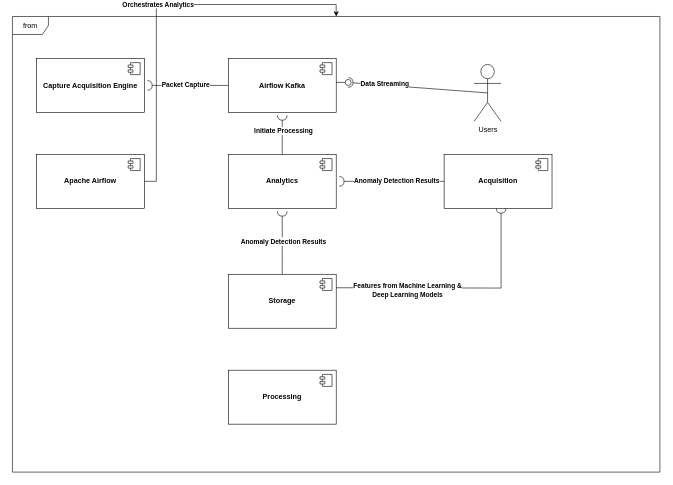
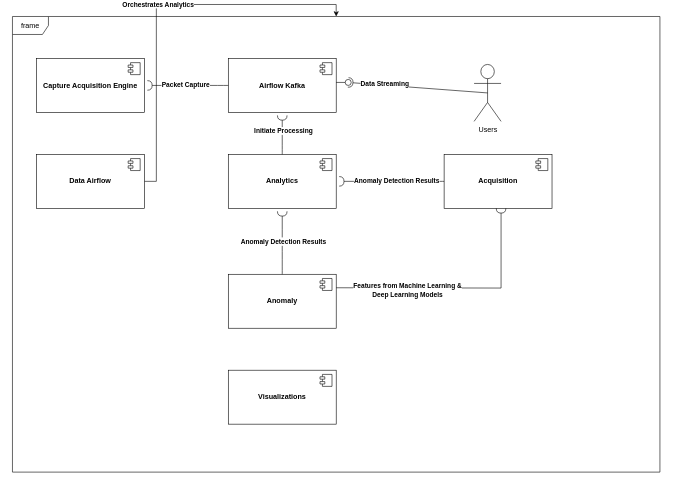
(30, 26) -> (30, 26)
(90, 182) -> (90, 182)
(282, 302) -> (282, 302)
(282, 398) -> (282, 398)
